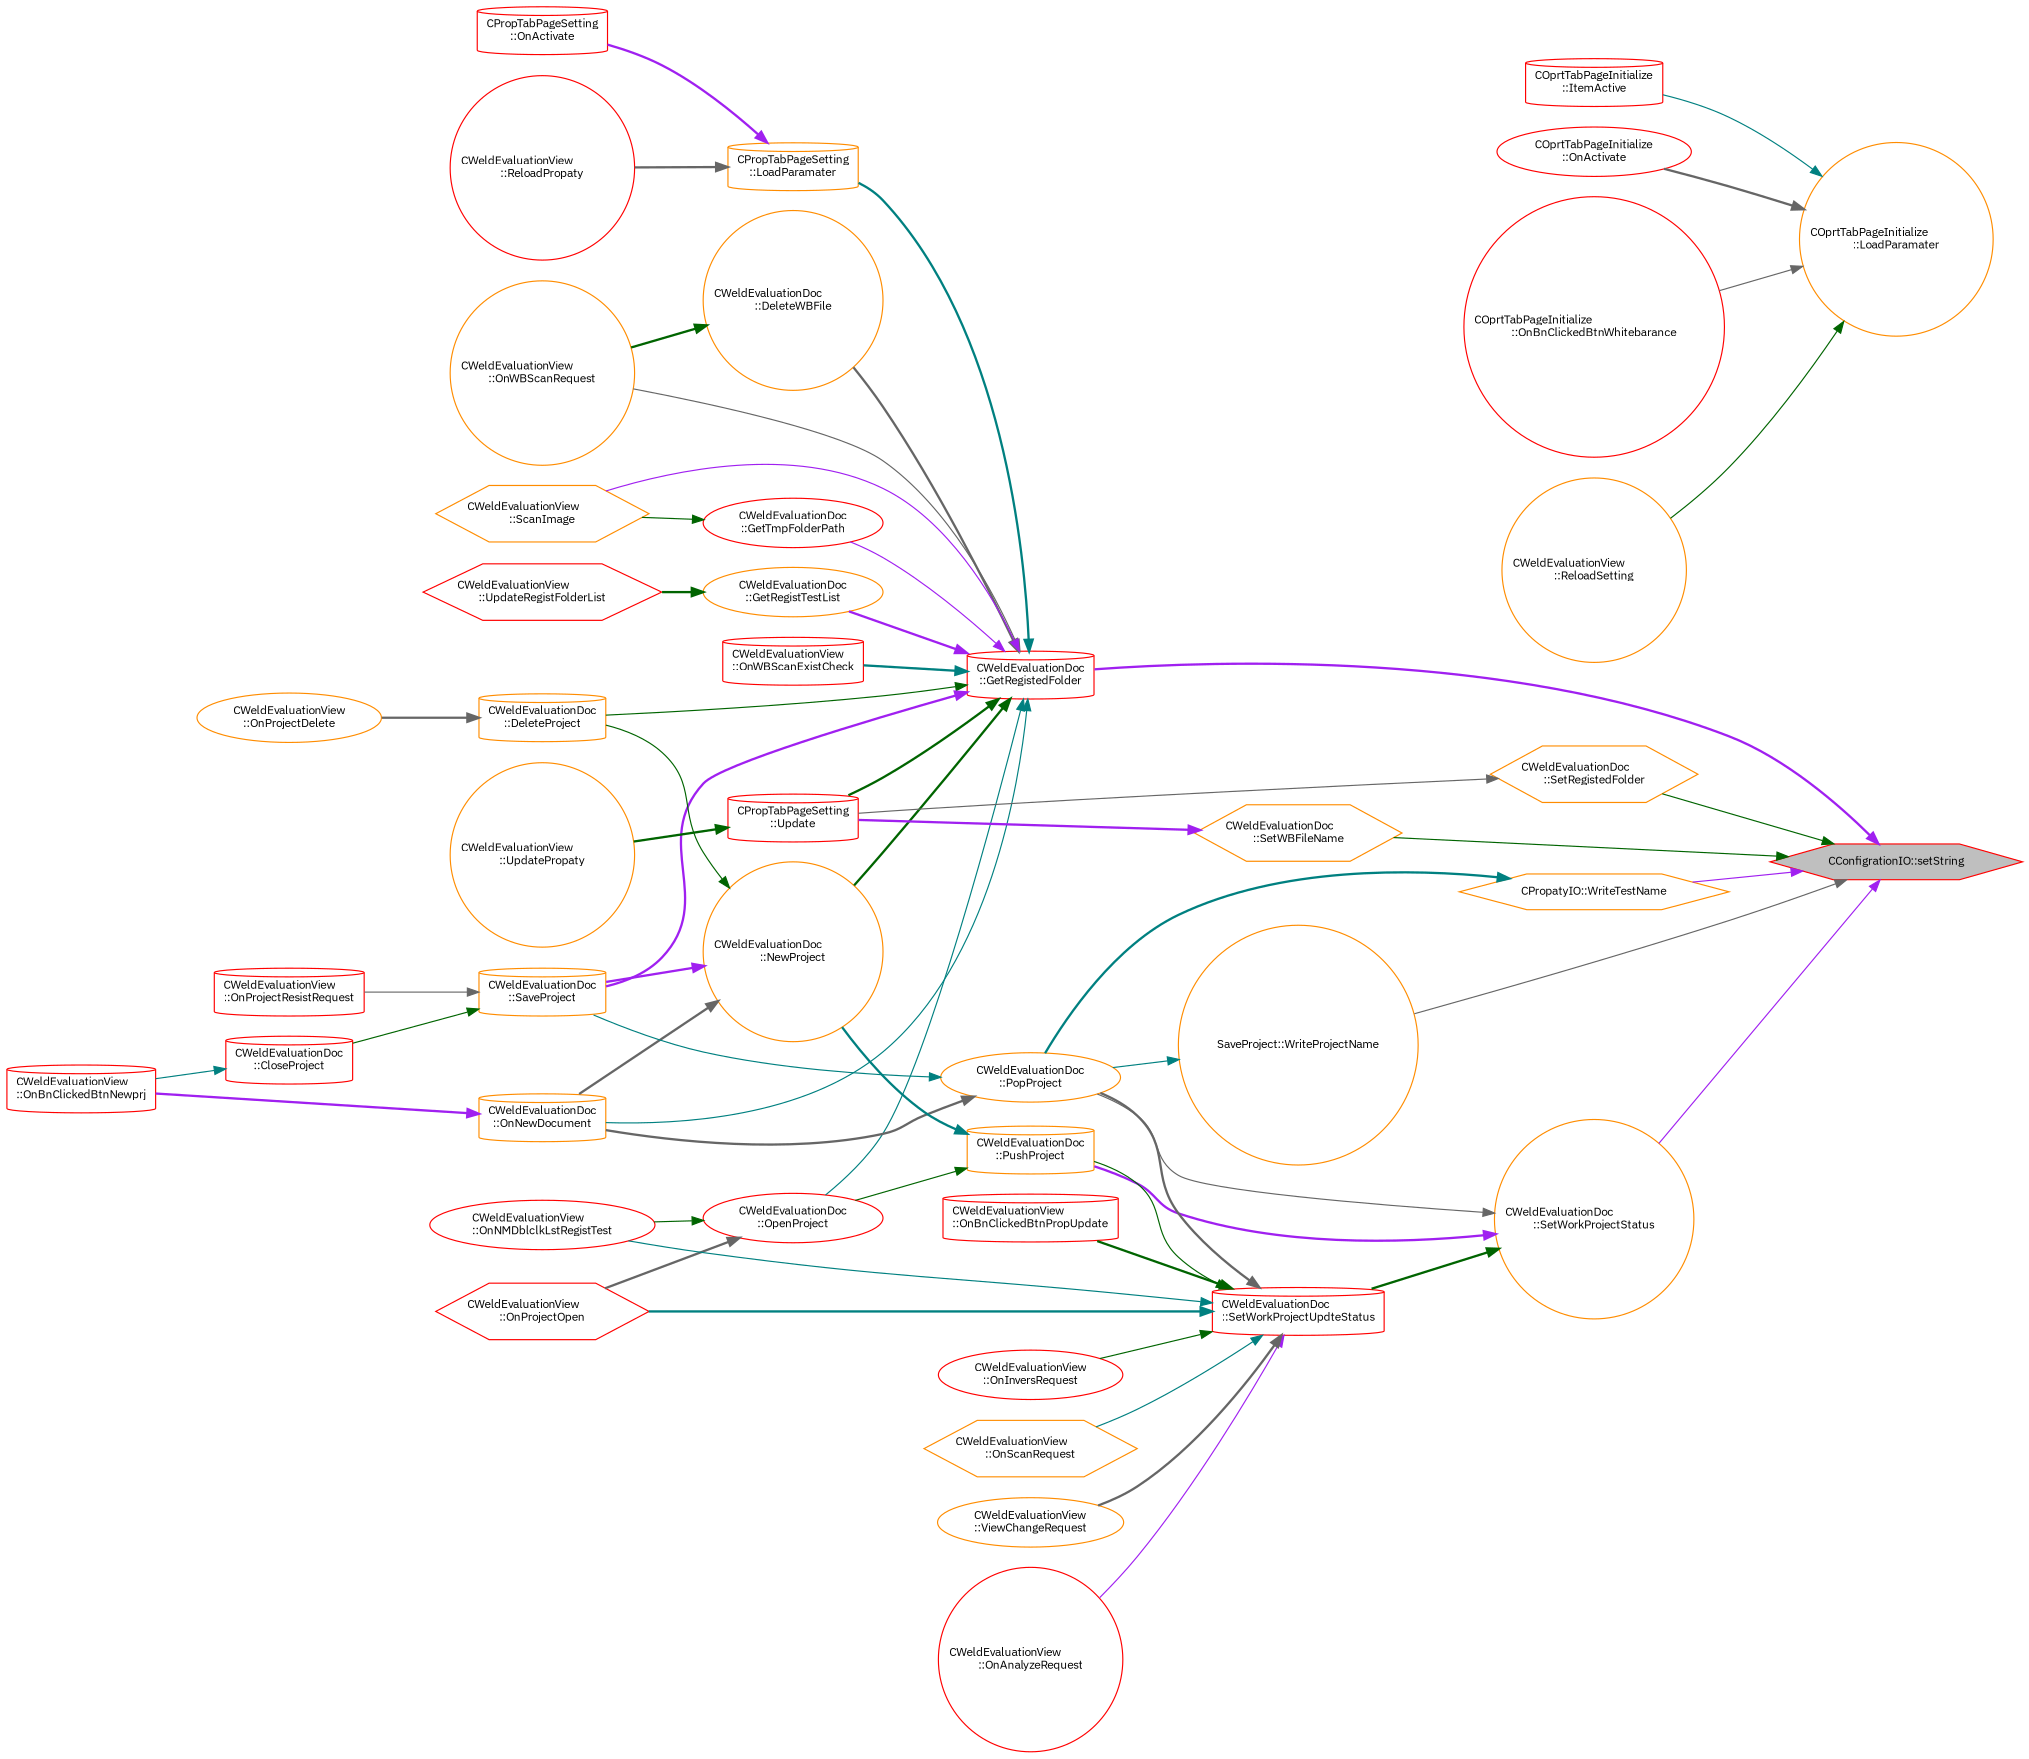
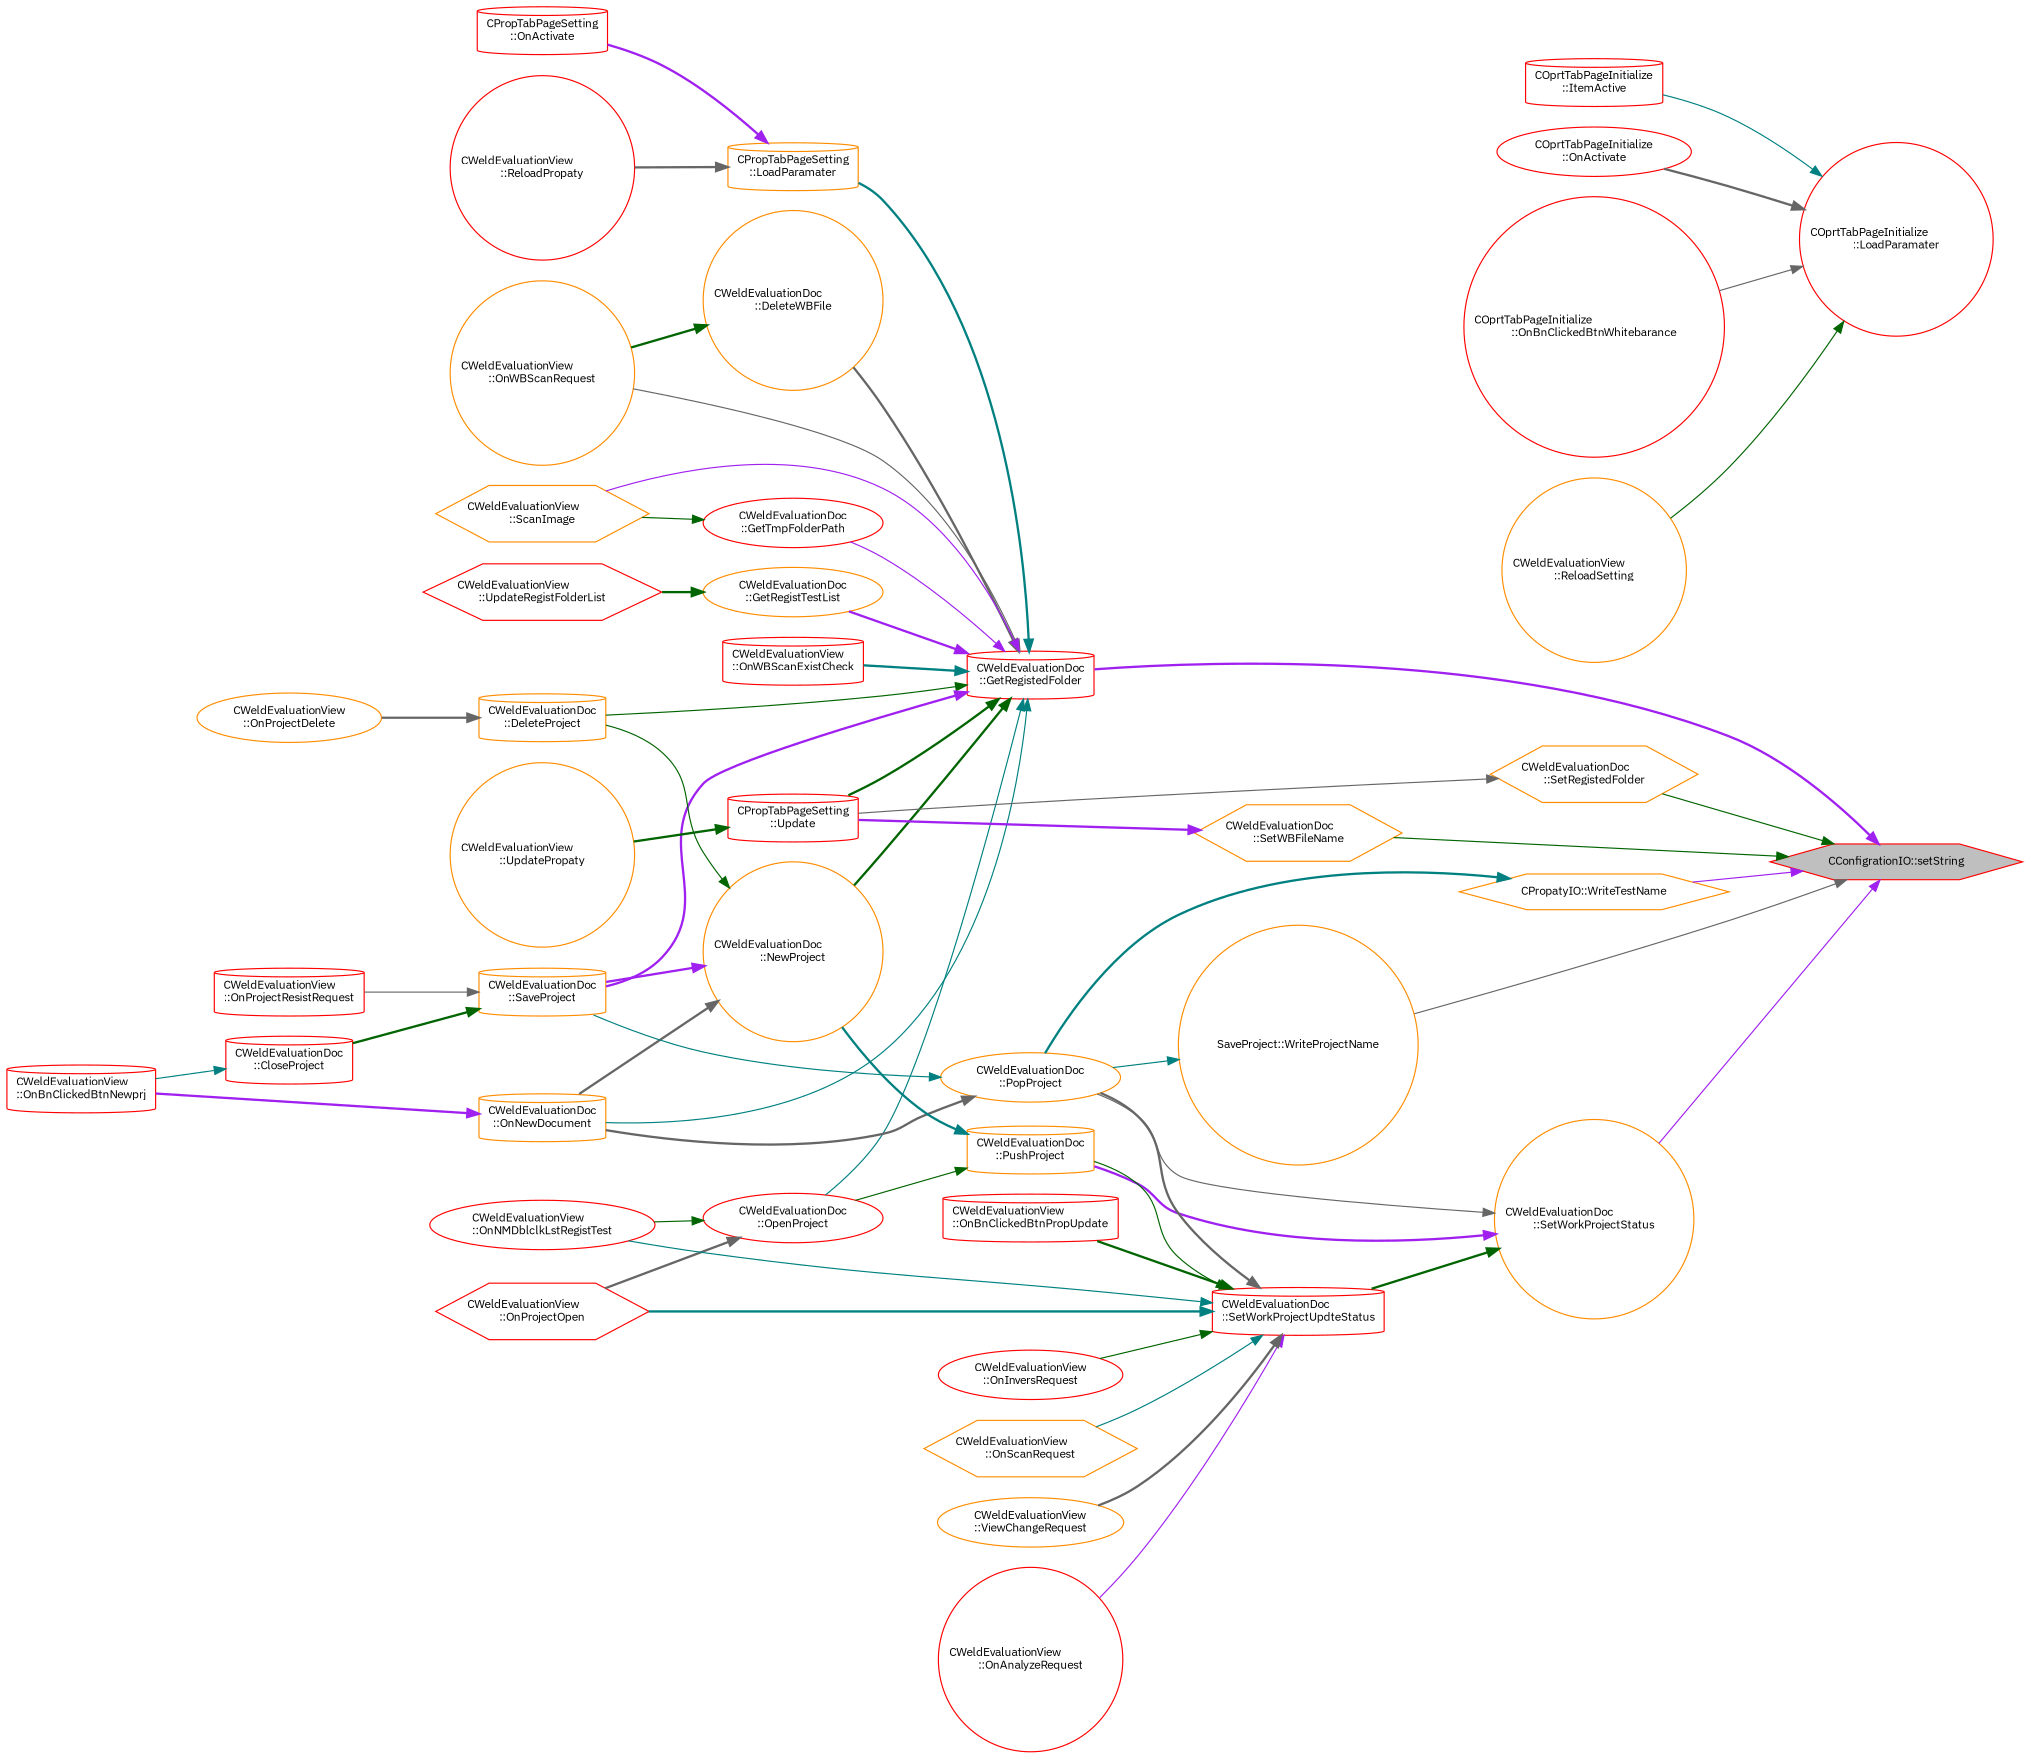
(1896, 239) -> (1896, 239)
(410, 1028) -> (410, 1028)
